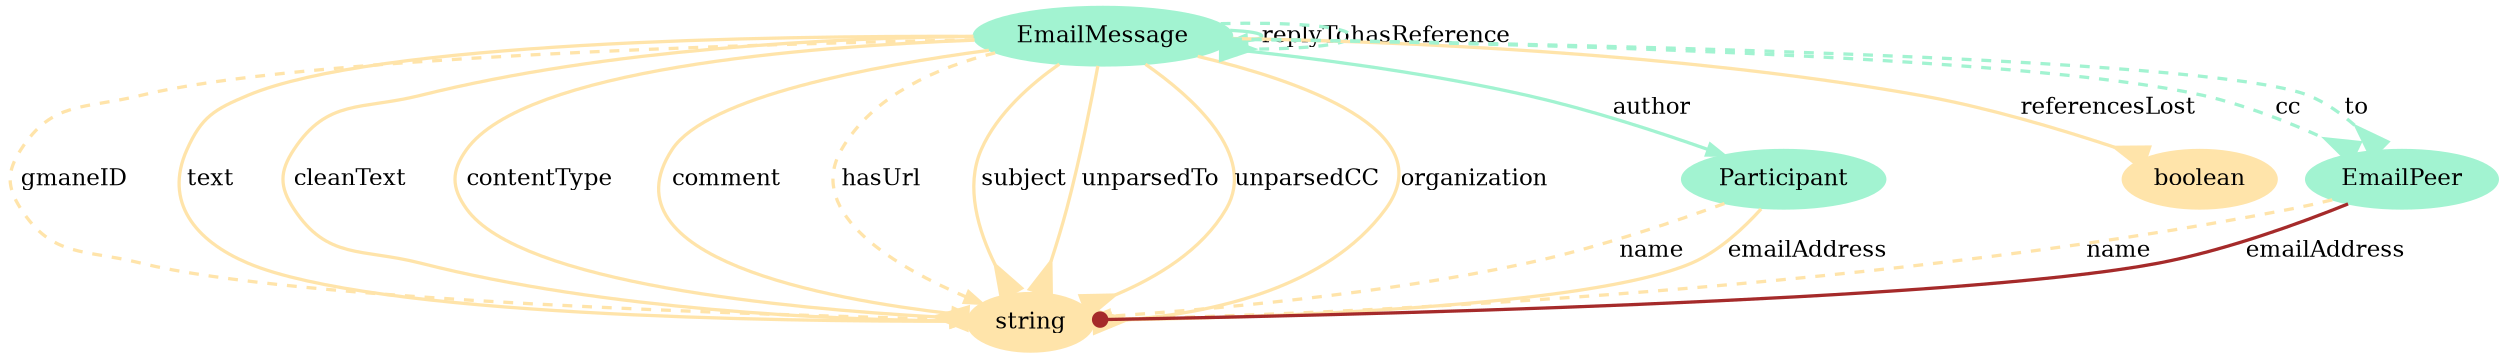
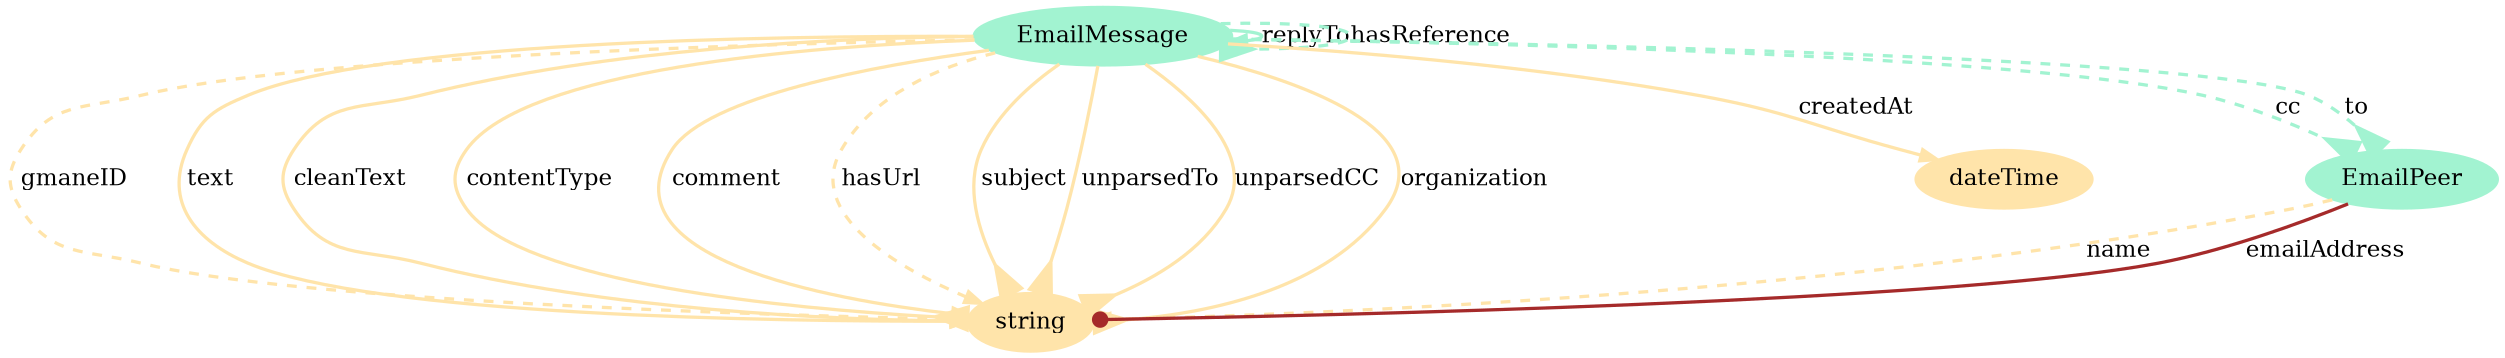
(1784, 179) -> none
none -> (2004, 179)
(2200, 179) -> none
